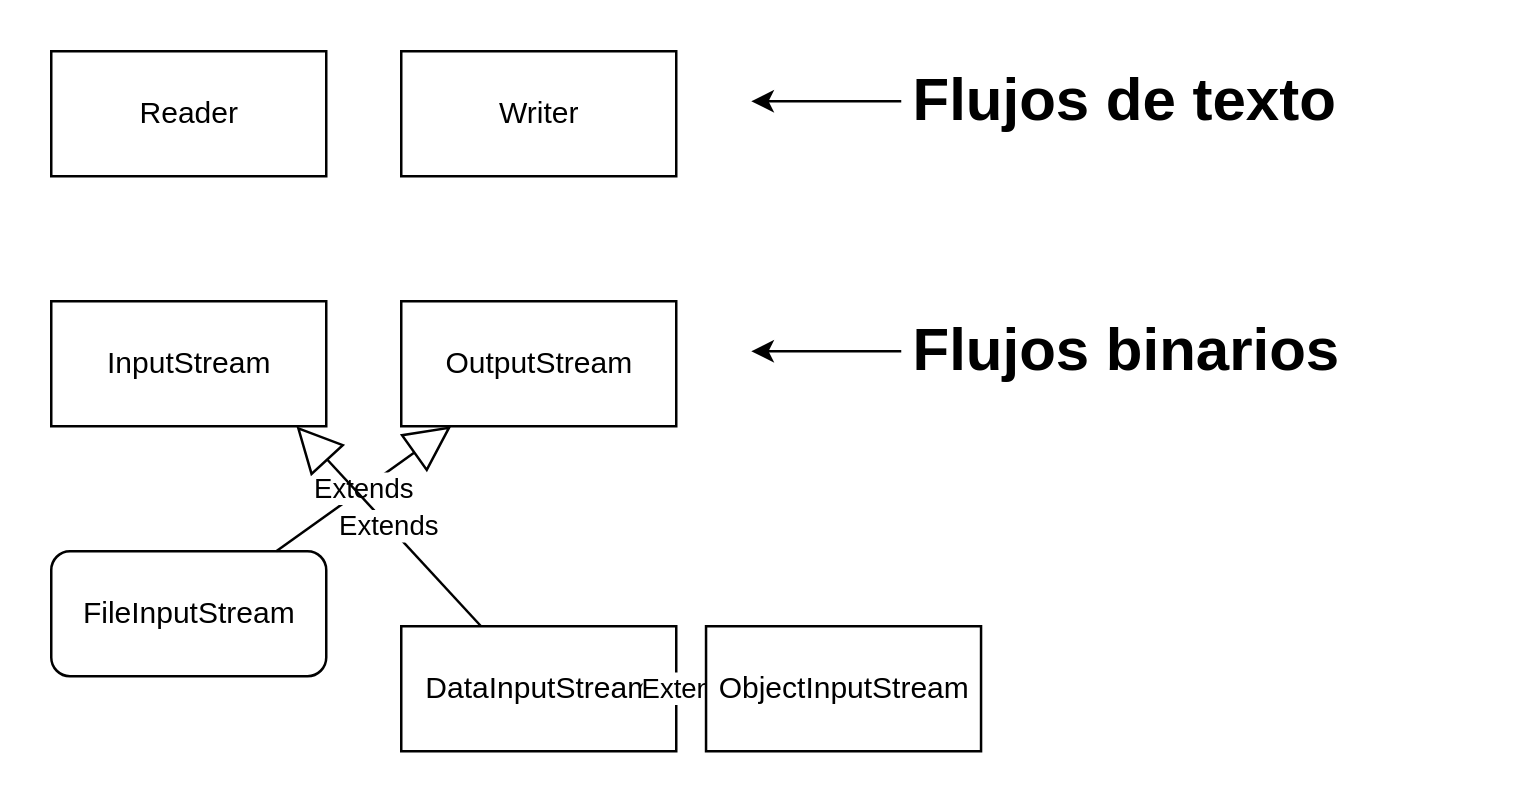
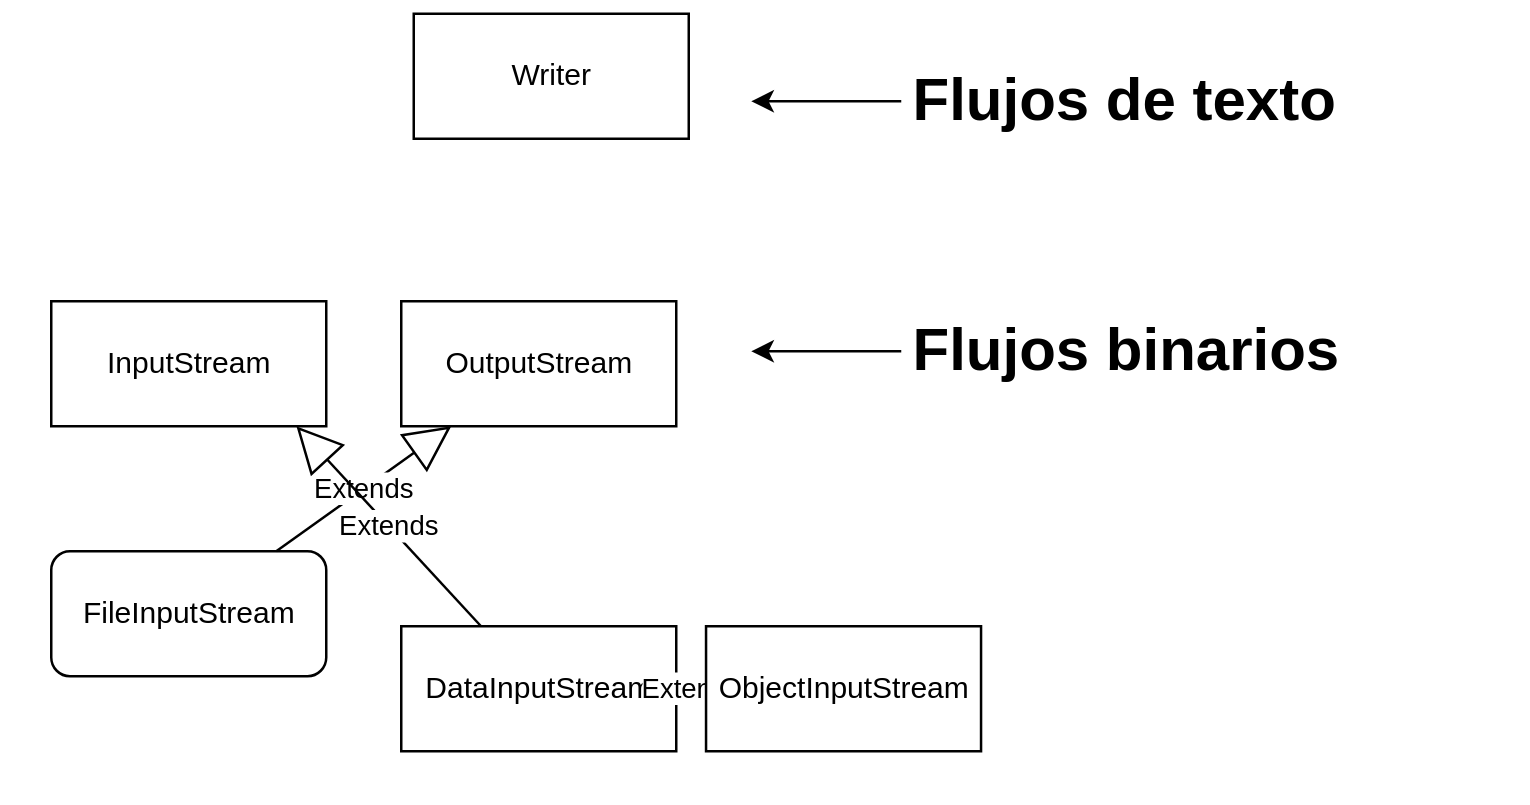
(189, 114) -> none
(539, 114) -> (551, 76)
